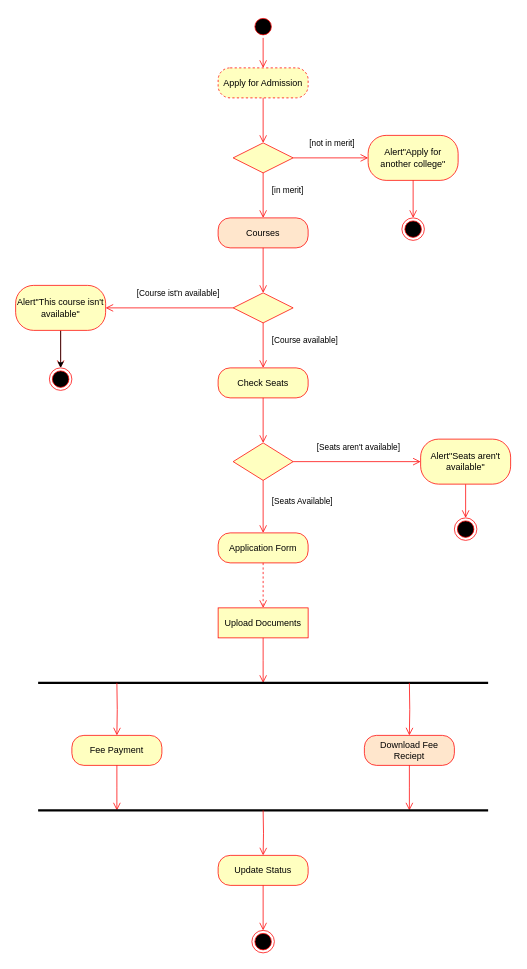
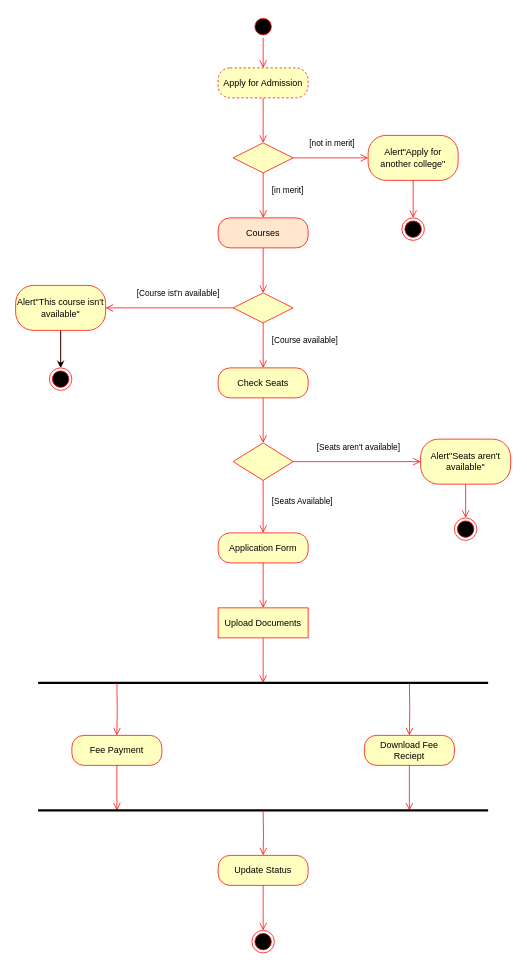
(263, 583) -> (263, 583)
(409, 750) -> (409, 750)
